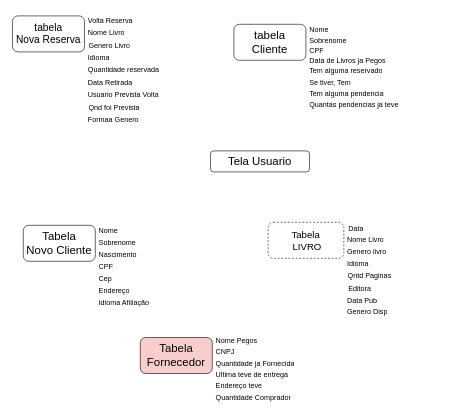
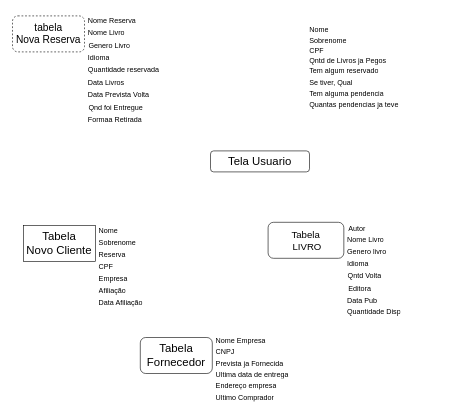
(112, 21) -> (111, 21)
(48, 34) -> (48, 34)
(270, 42) -> none
(351, 61) -> (351, 61)
(347, 71) -> (345, 71)
(112, 83) -> (108, 83)
(332, 83) -> (333, 83)
(128, 95) -> (122, 95)
(117, 108) -> (118, 108)
(113, 120) -> (116, 120)
(356, 229) -> (358, 229)
(306, 240) -> (306, 240)
(59, 243) -> (59, 243)
(118, 255) -> (113, 255)
(370, 276) -> (366, 276)
(105, 279) -> (113, 279)
(115, 291) -> (114, 291)
(126, 303) -> (123, 303)
(367, 312) -> (375, 312)
(235, 341) -> (239, 341)
(176, 356) -> (176, 356)
(258, 364) -> (254, 364)
(255, 375) -> (255, 375)
(241, 386) -> (247, 386)
(254, 398) -> (245, 398)
